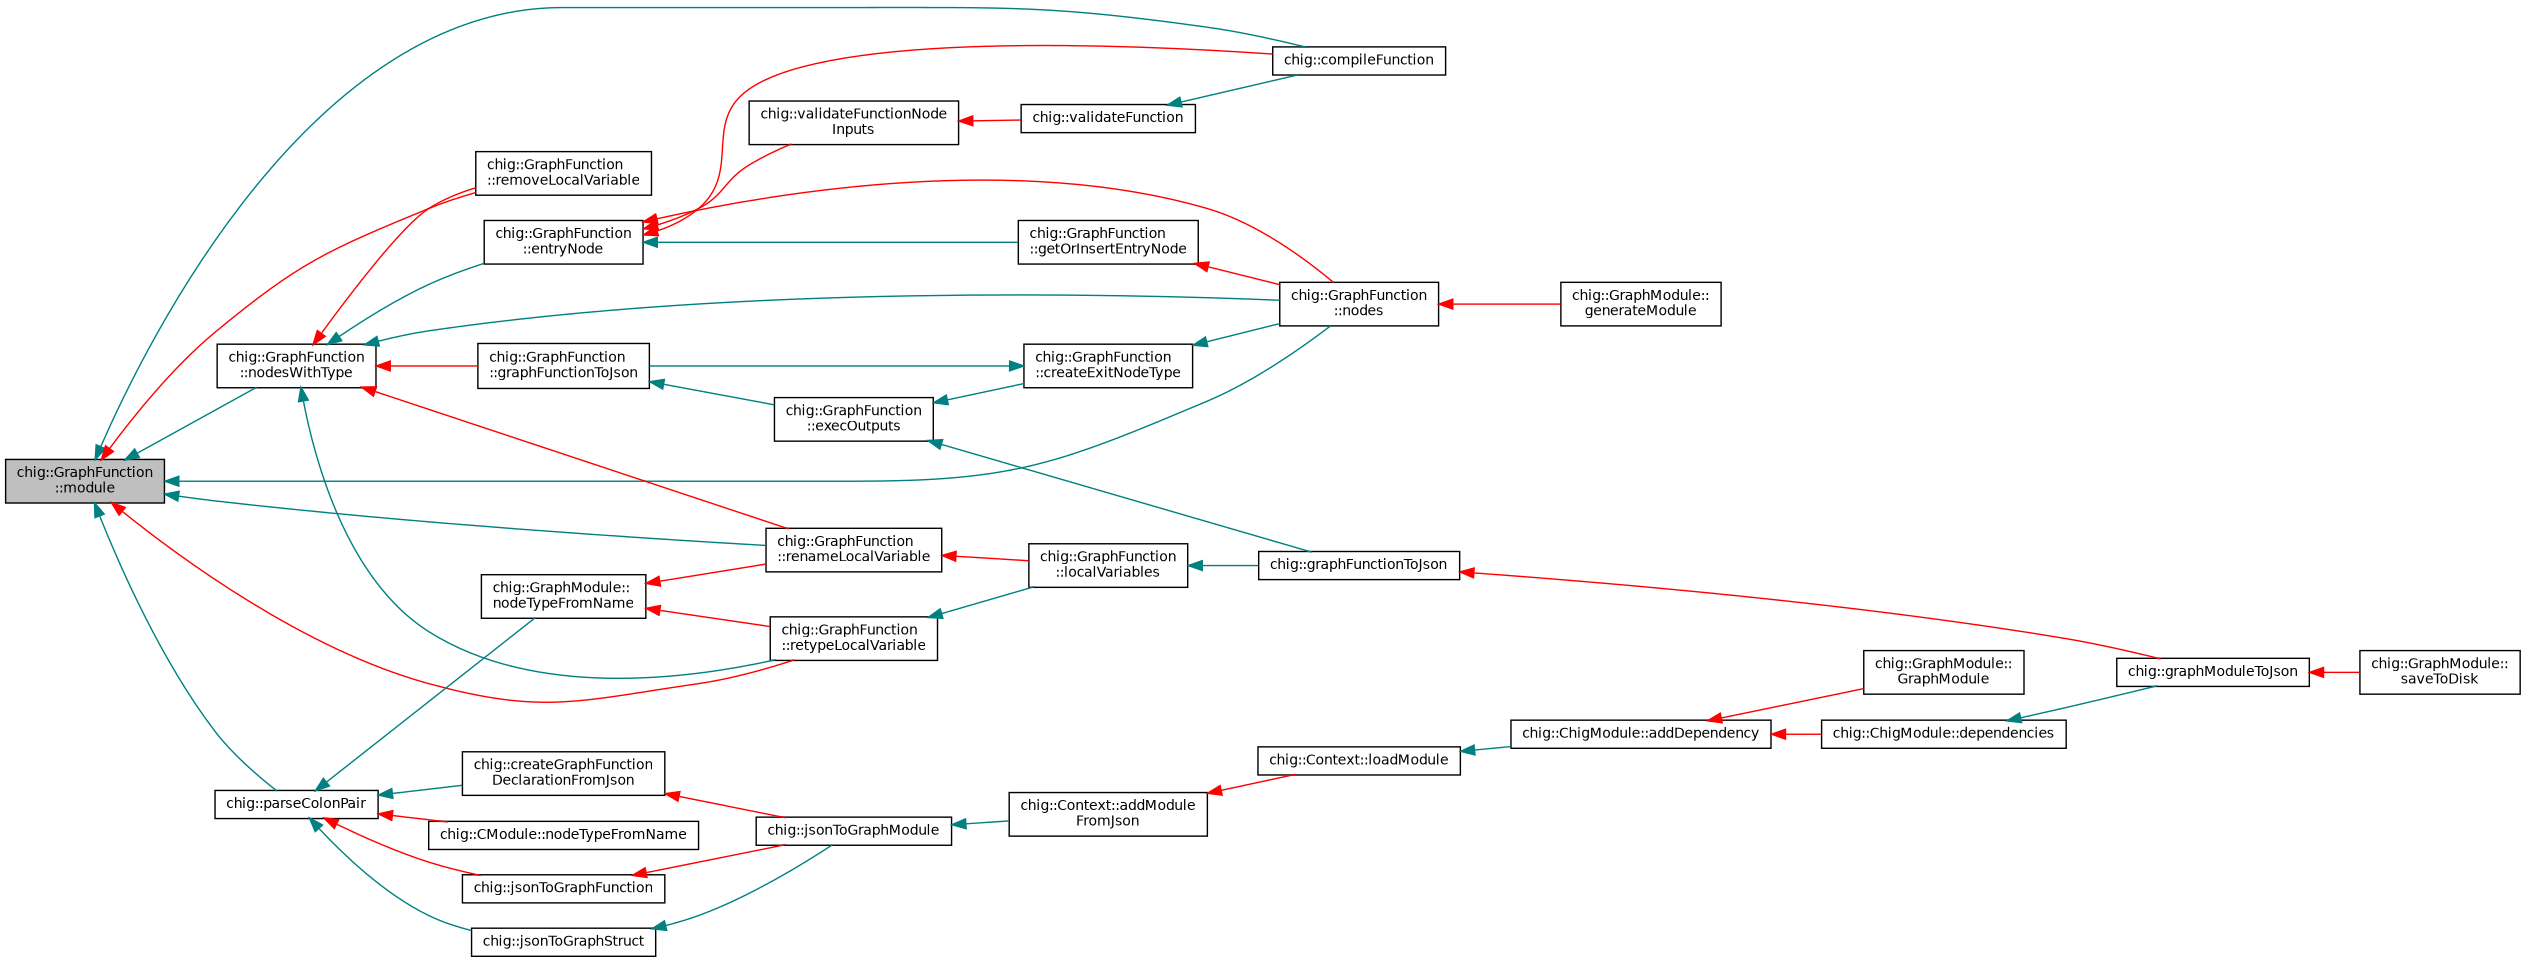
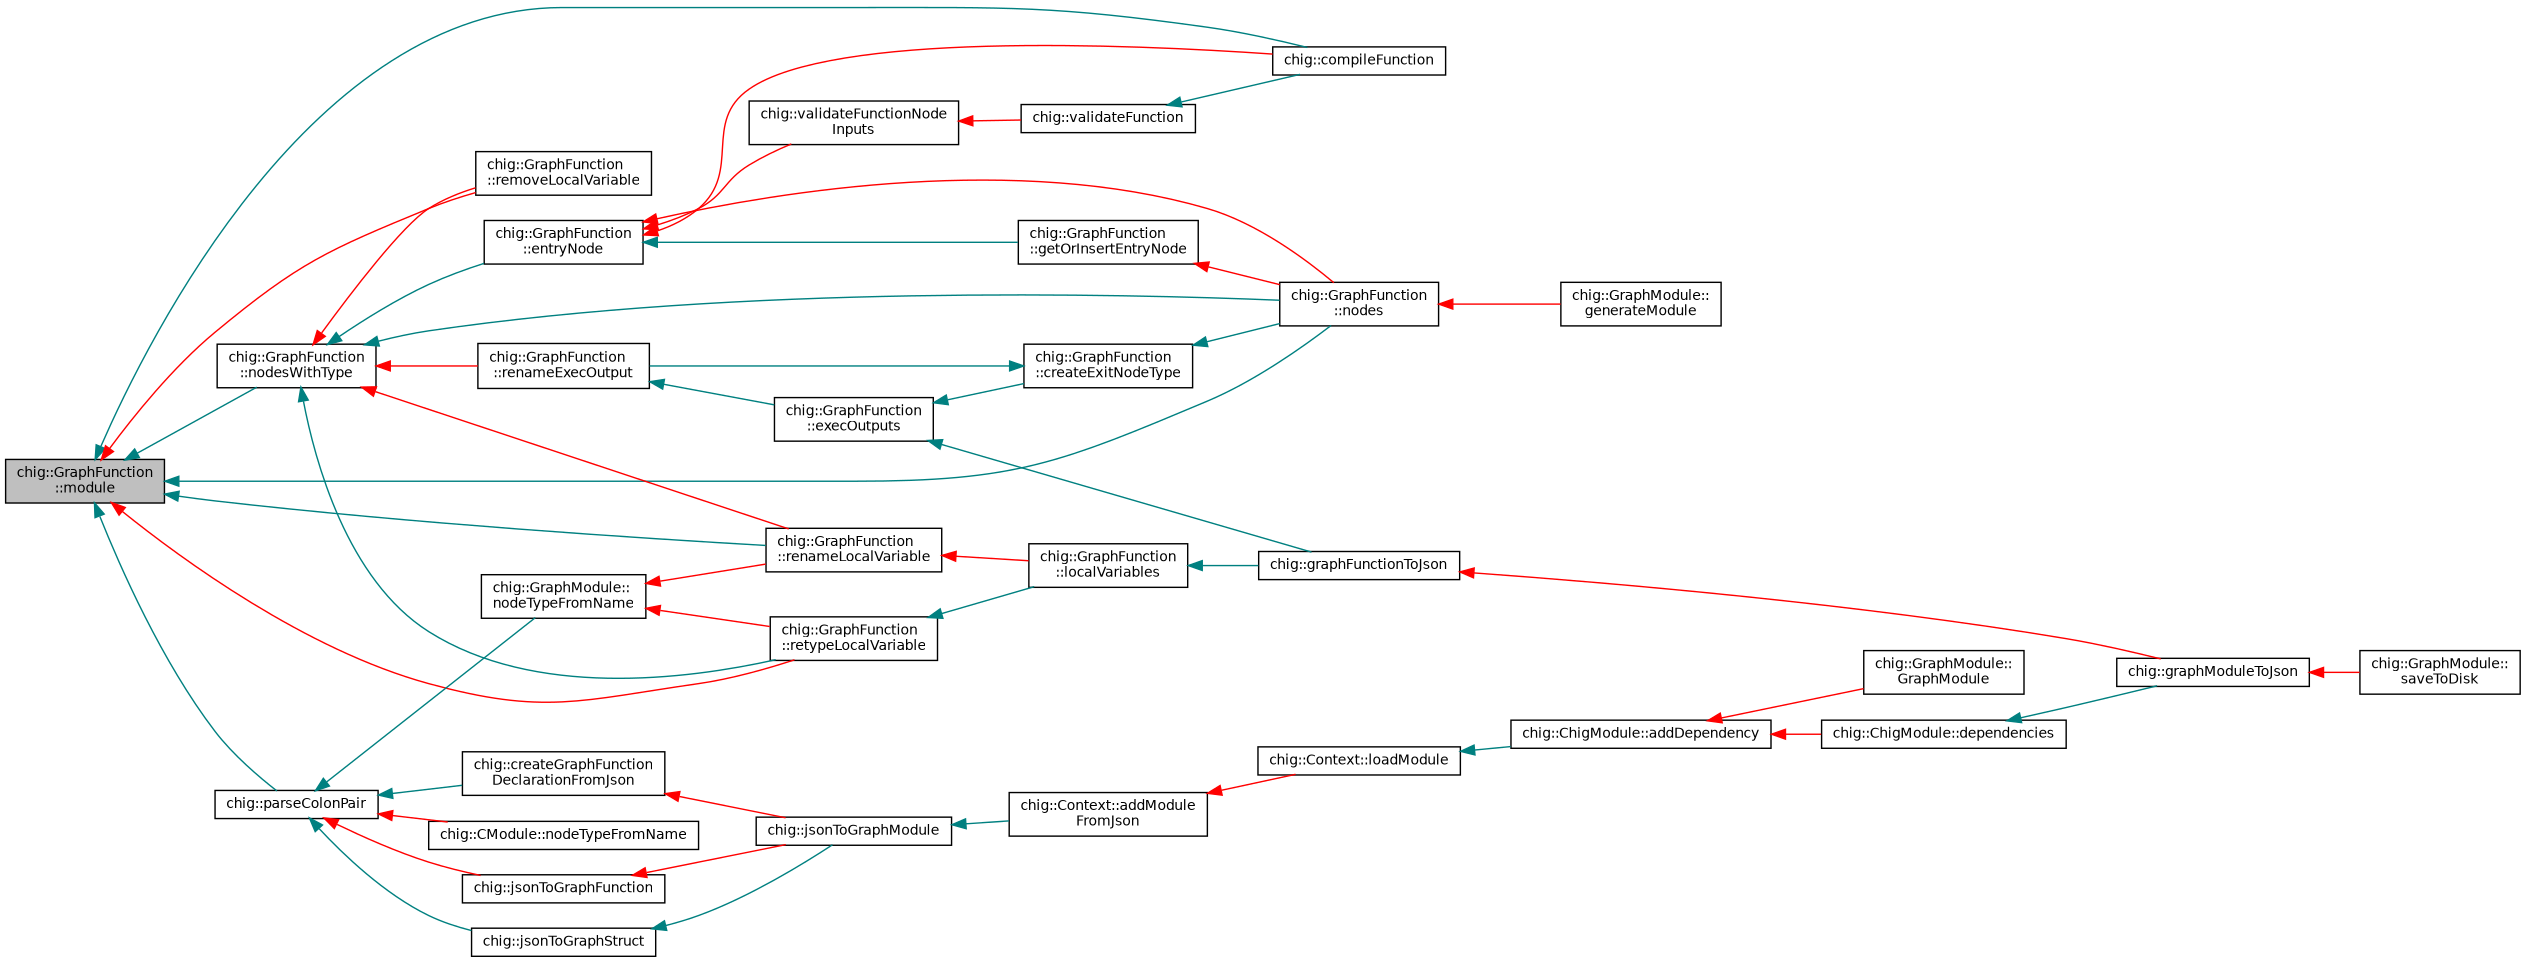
(564, 366) -> (564, 366)
